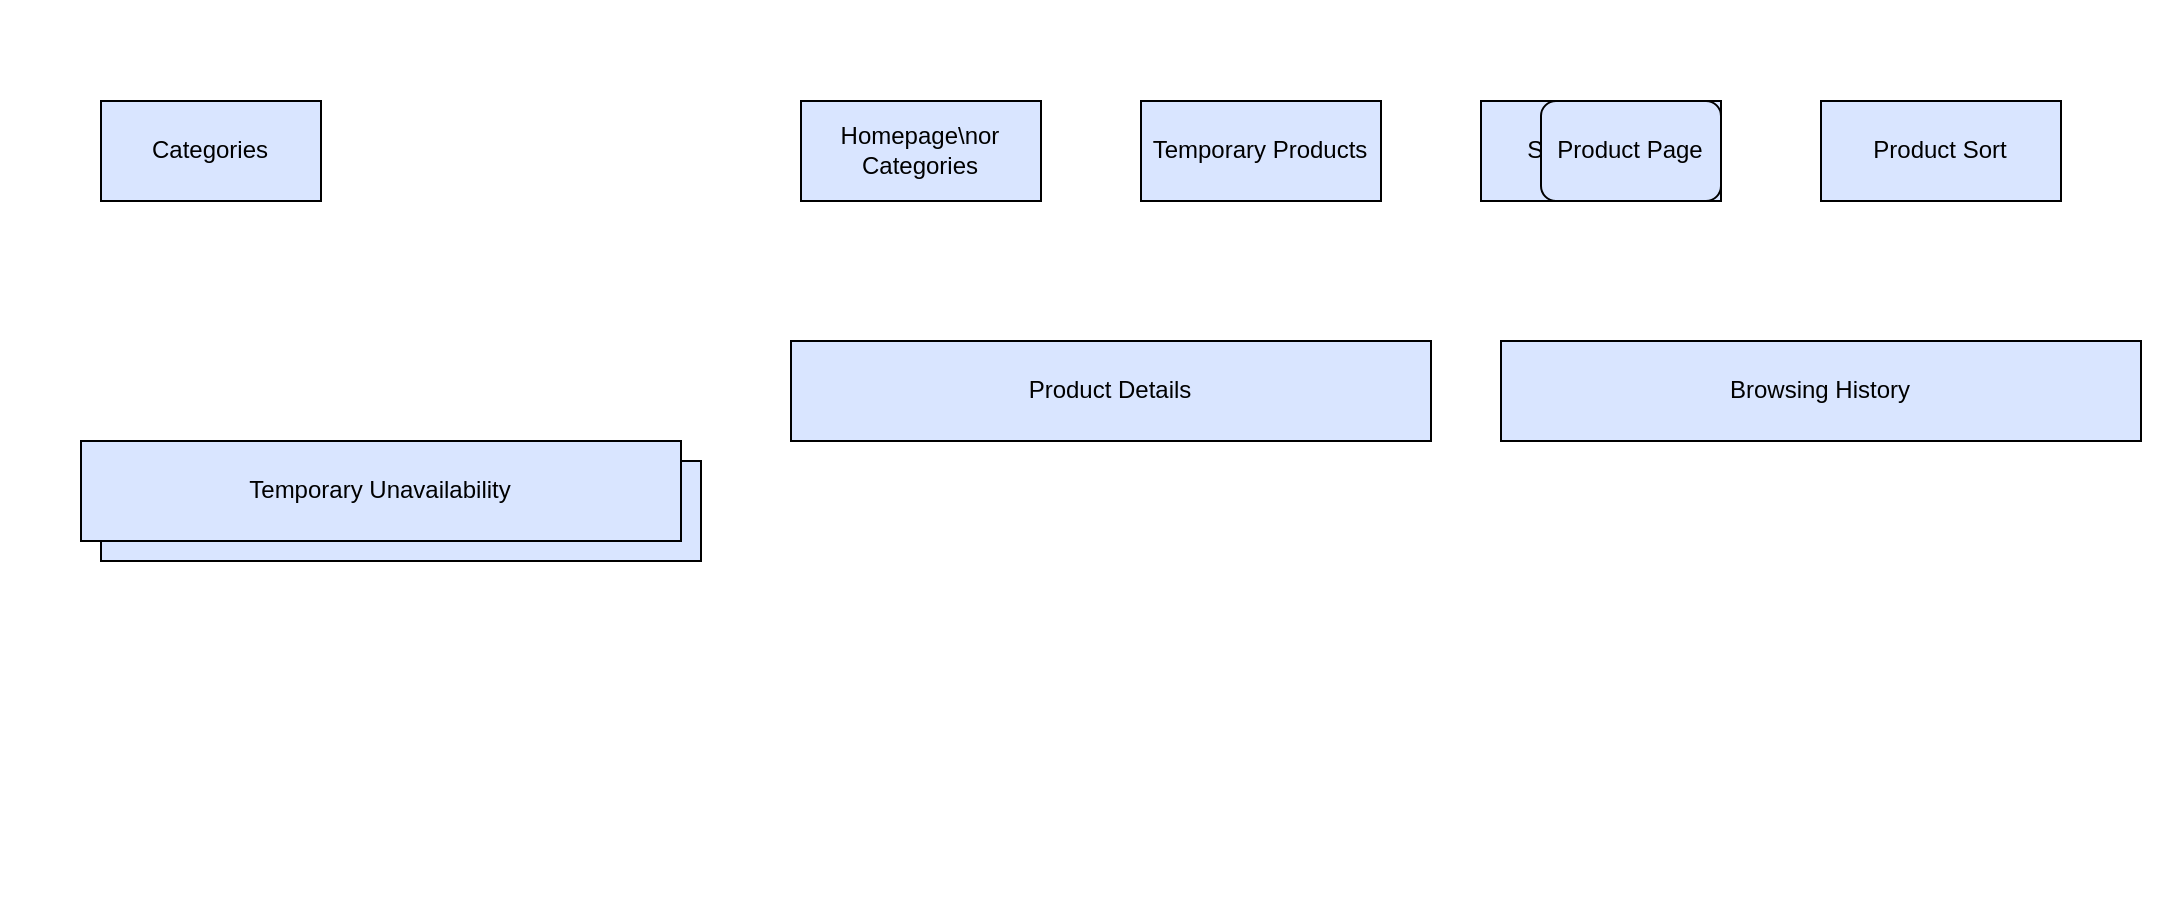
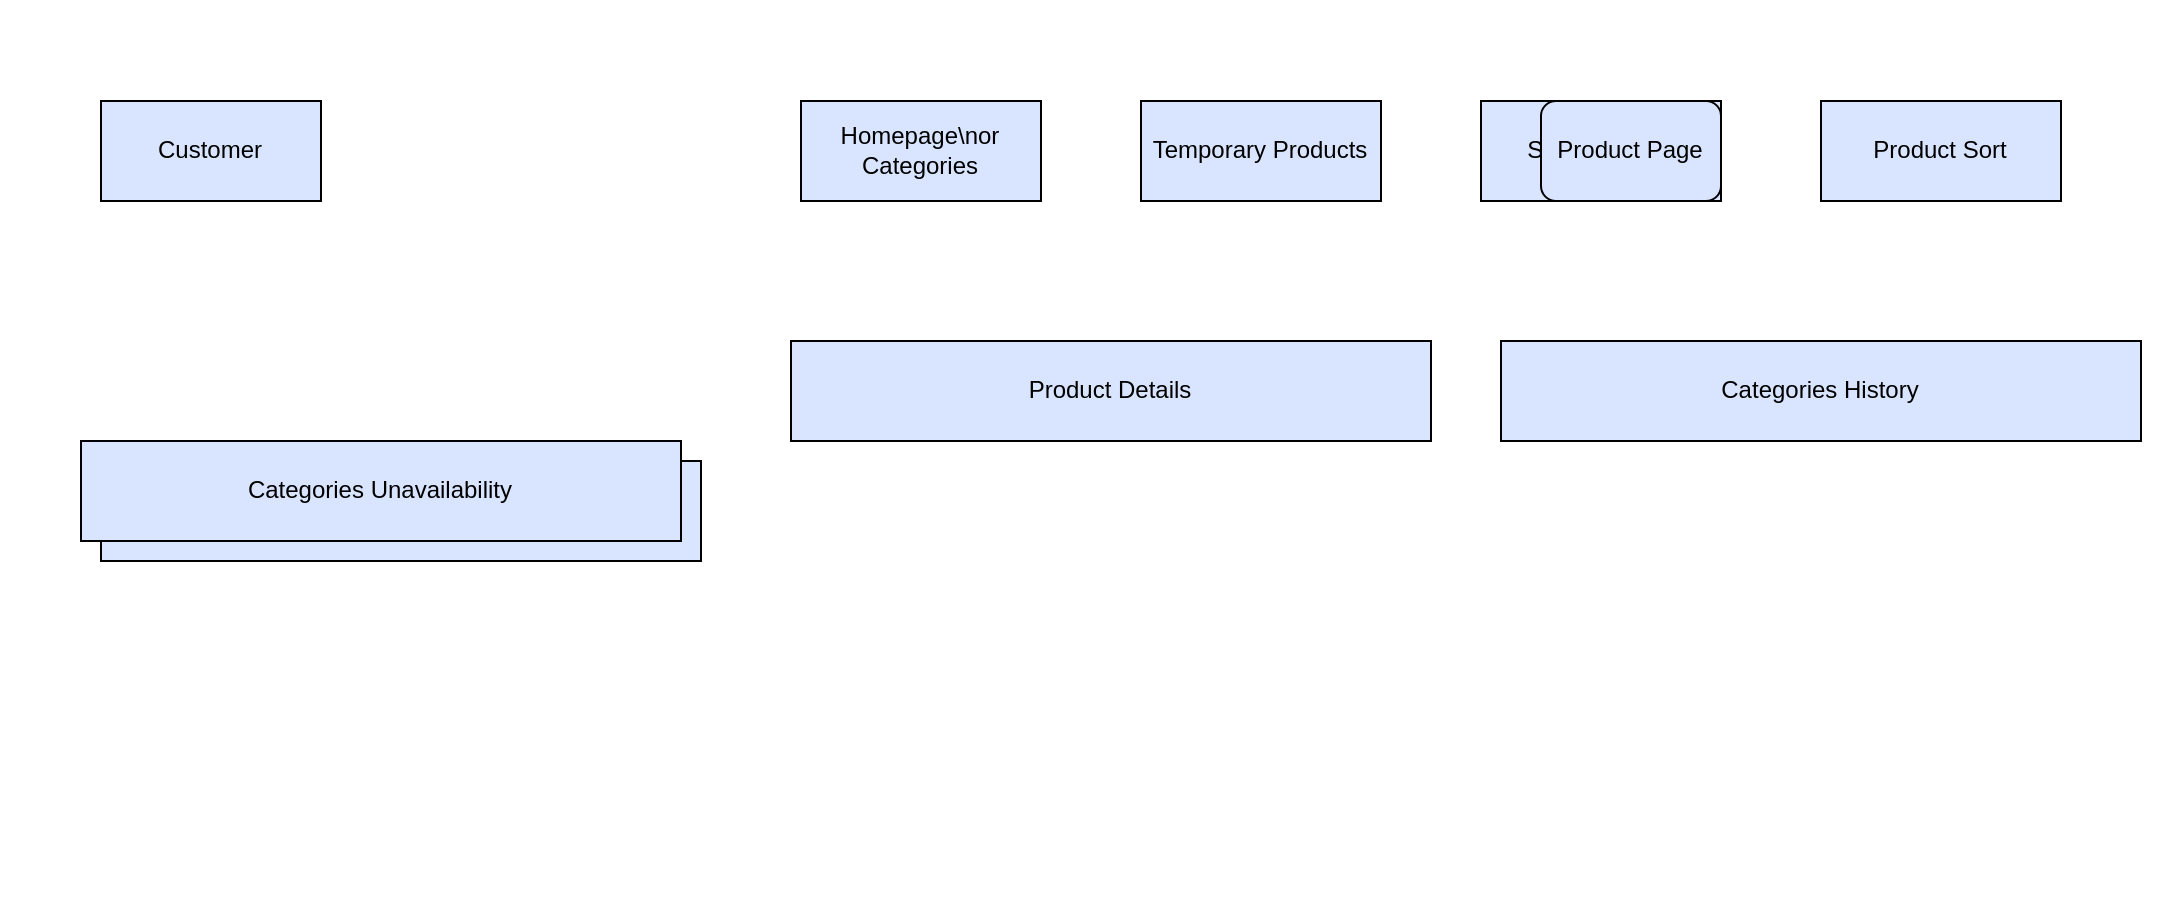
(211, 151) -> (211, 151)
(1821, 391) -> (1821, 391)
(381, 491) -> (381, 491)
